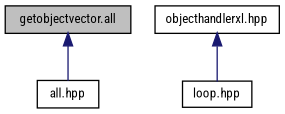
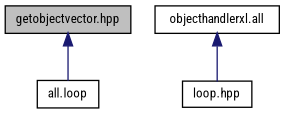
(68, 20) -> (68, 20)
(217, 20) -> (217, 20)
(68, 94) -> (68, 94)
